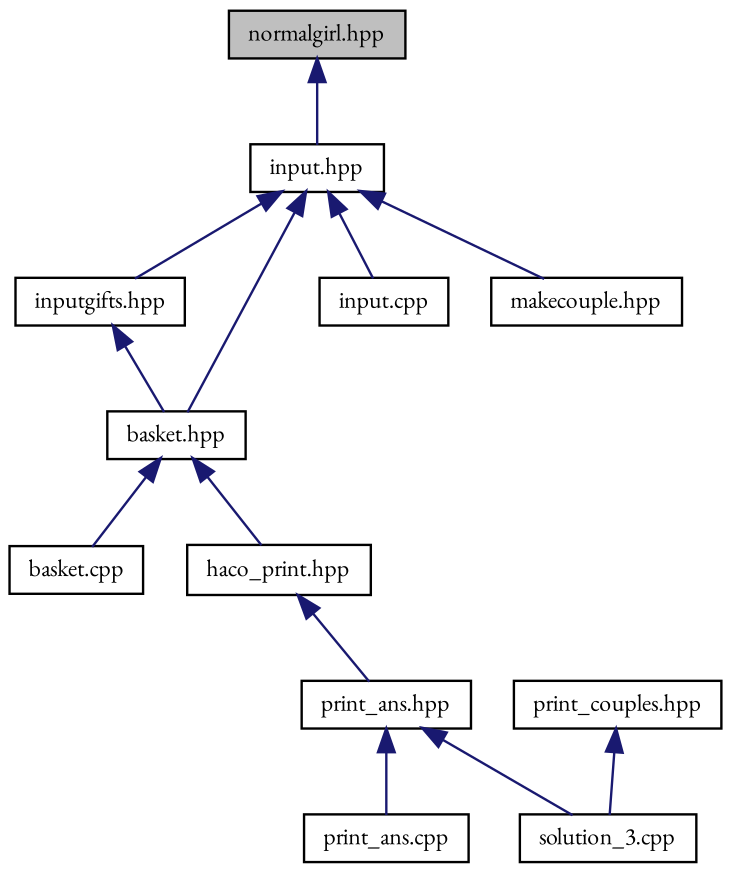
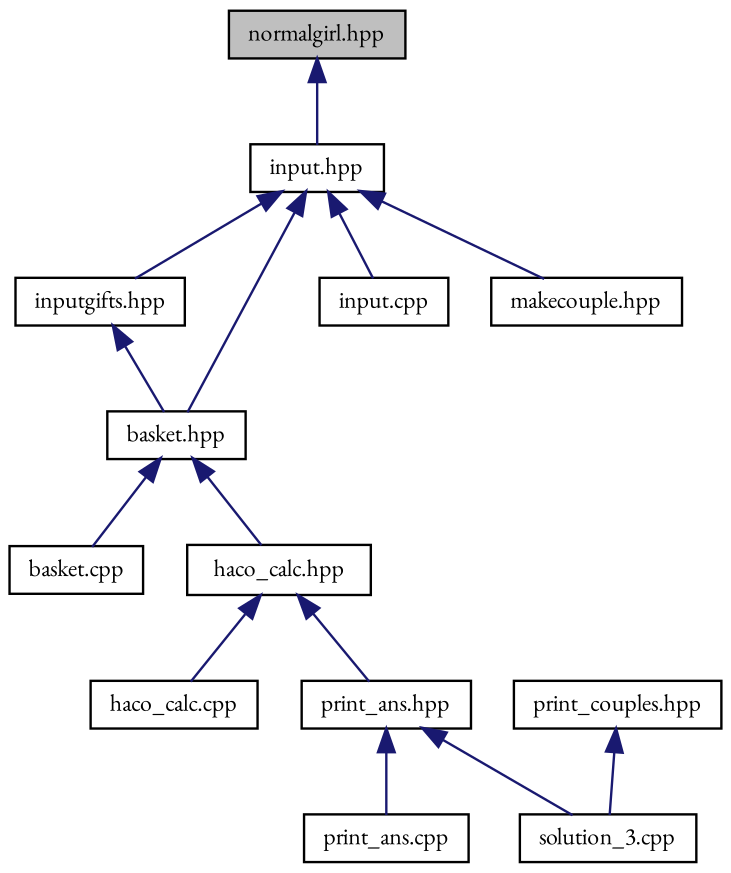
(279, 570) -> (279, 570)
none -> (174, 705)
